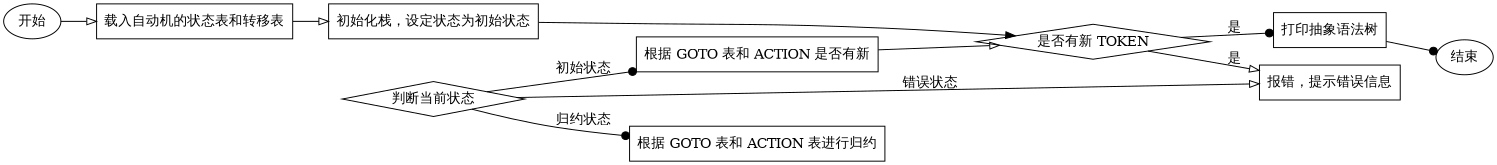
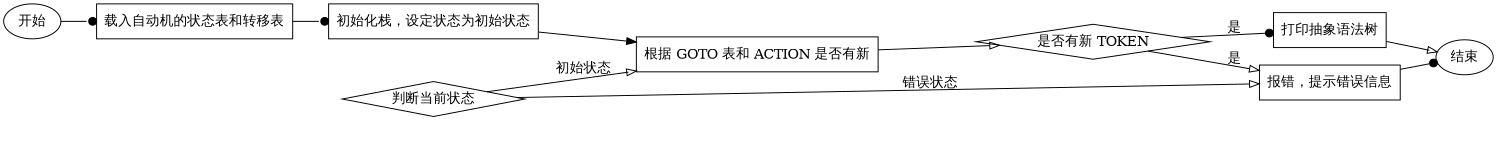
(74, 21) -> (74, 21)
(306, 21) -> (306, 21)
(772, 25) -> (582, 37)
(1408, 46) -> (1408, 46)
none -> (1415, 67)
(558, 82) -> (558, 82)
(757, 144) -> none
